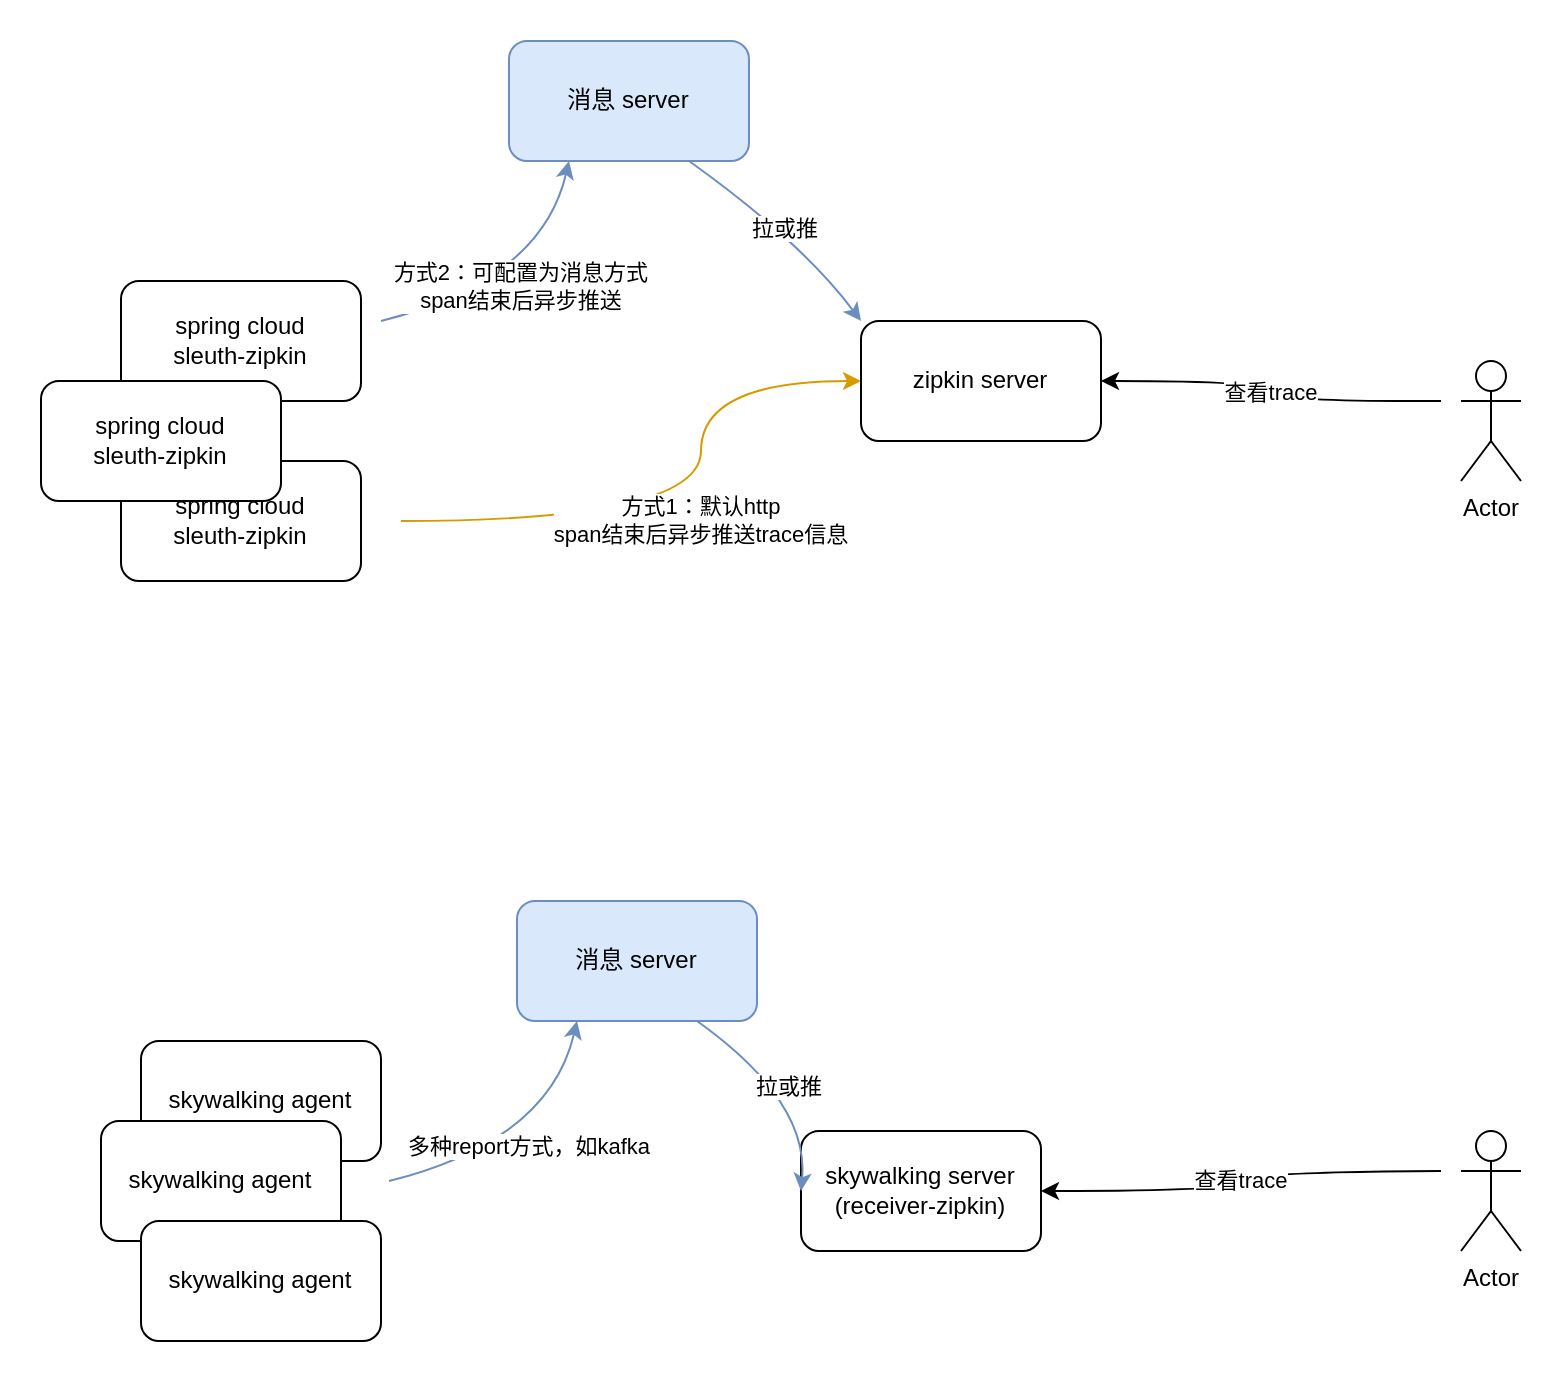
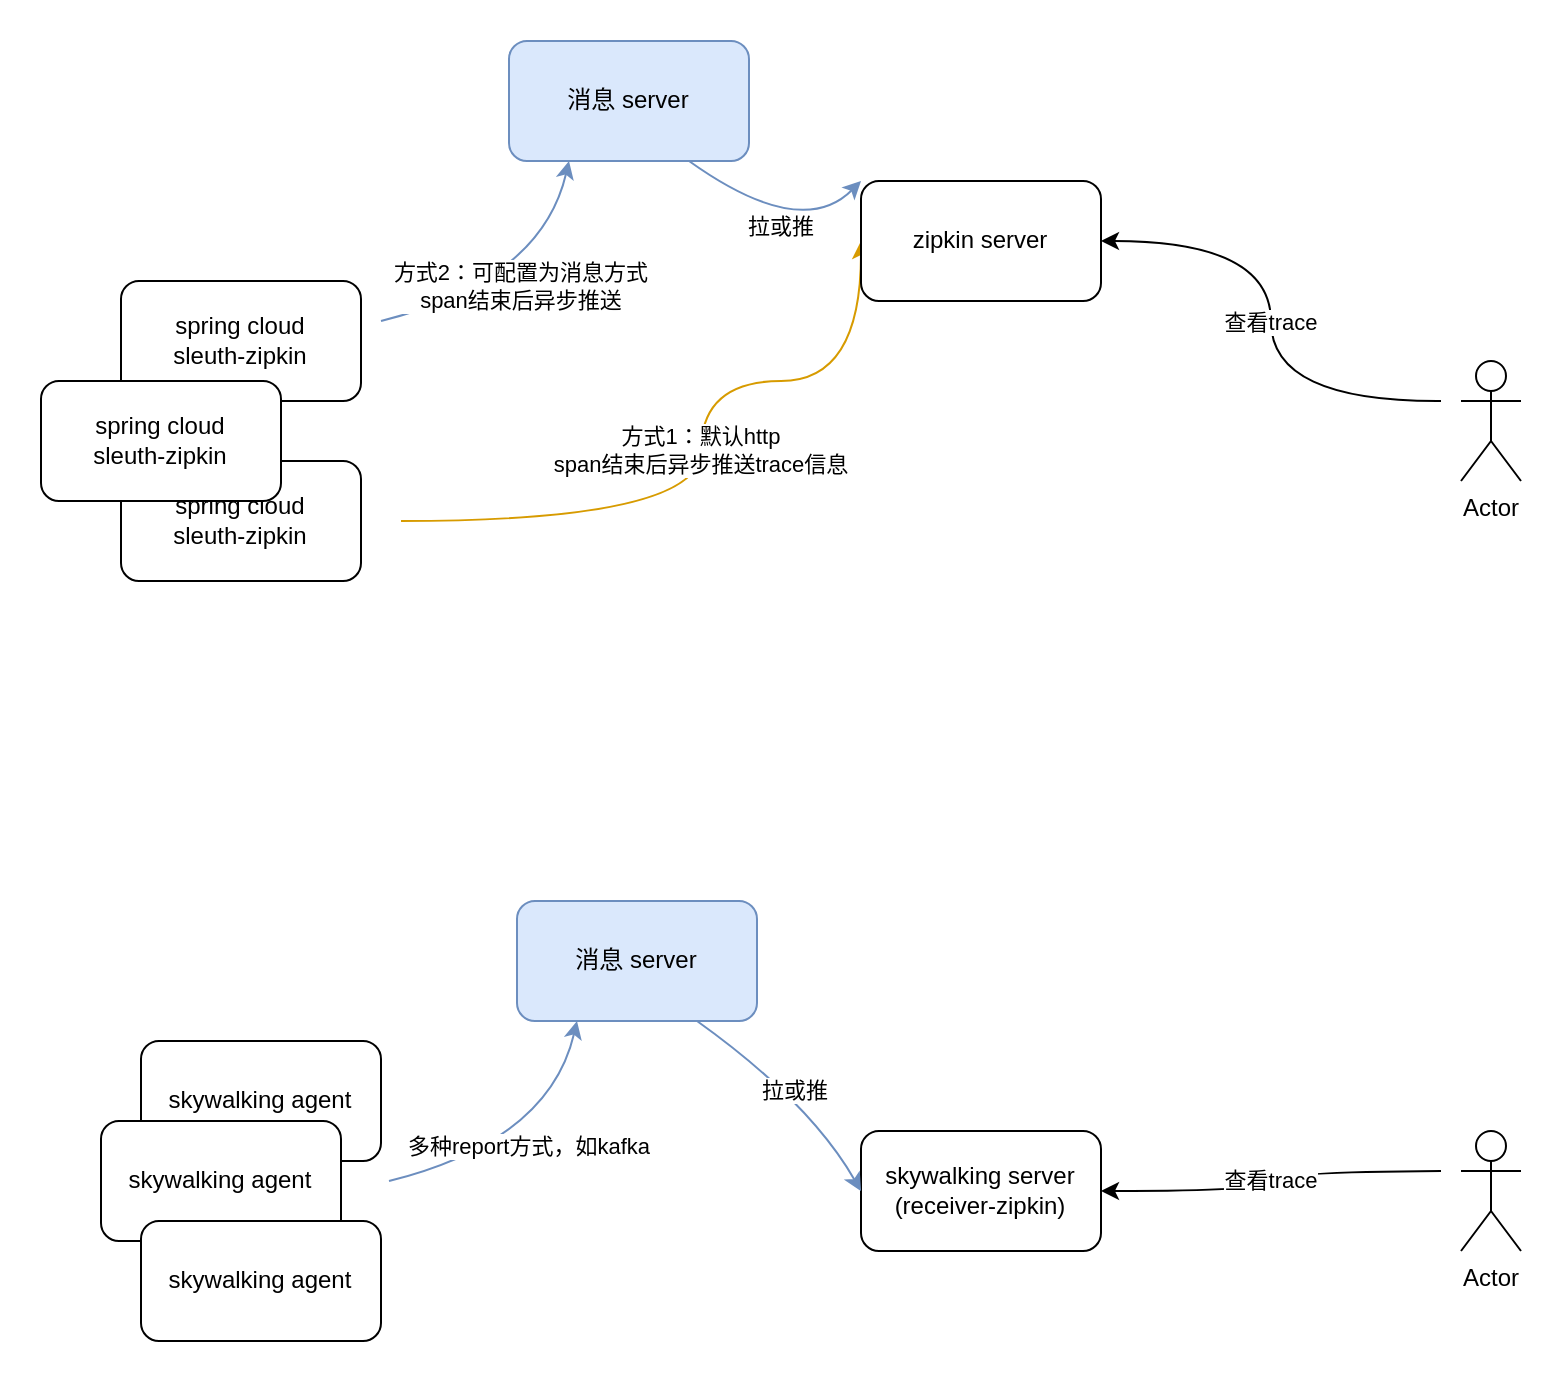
(981, 381) -> (981, 241)
(921, 1191) -> (981, 1191)
